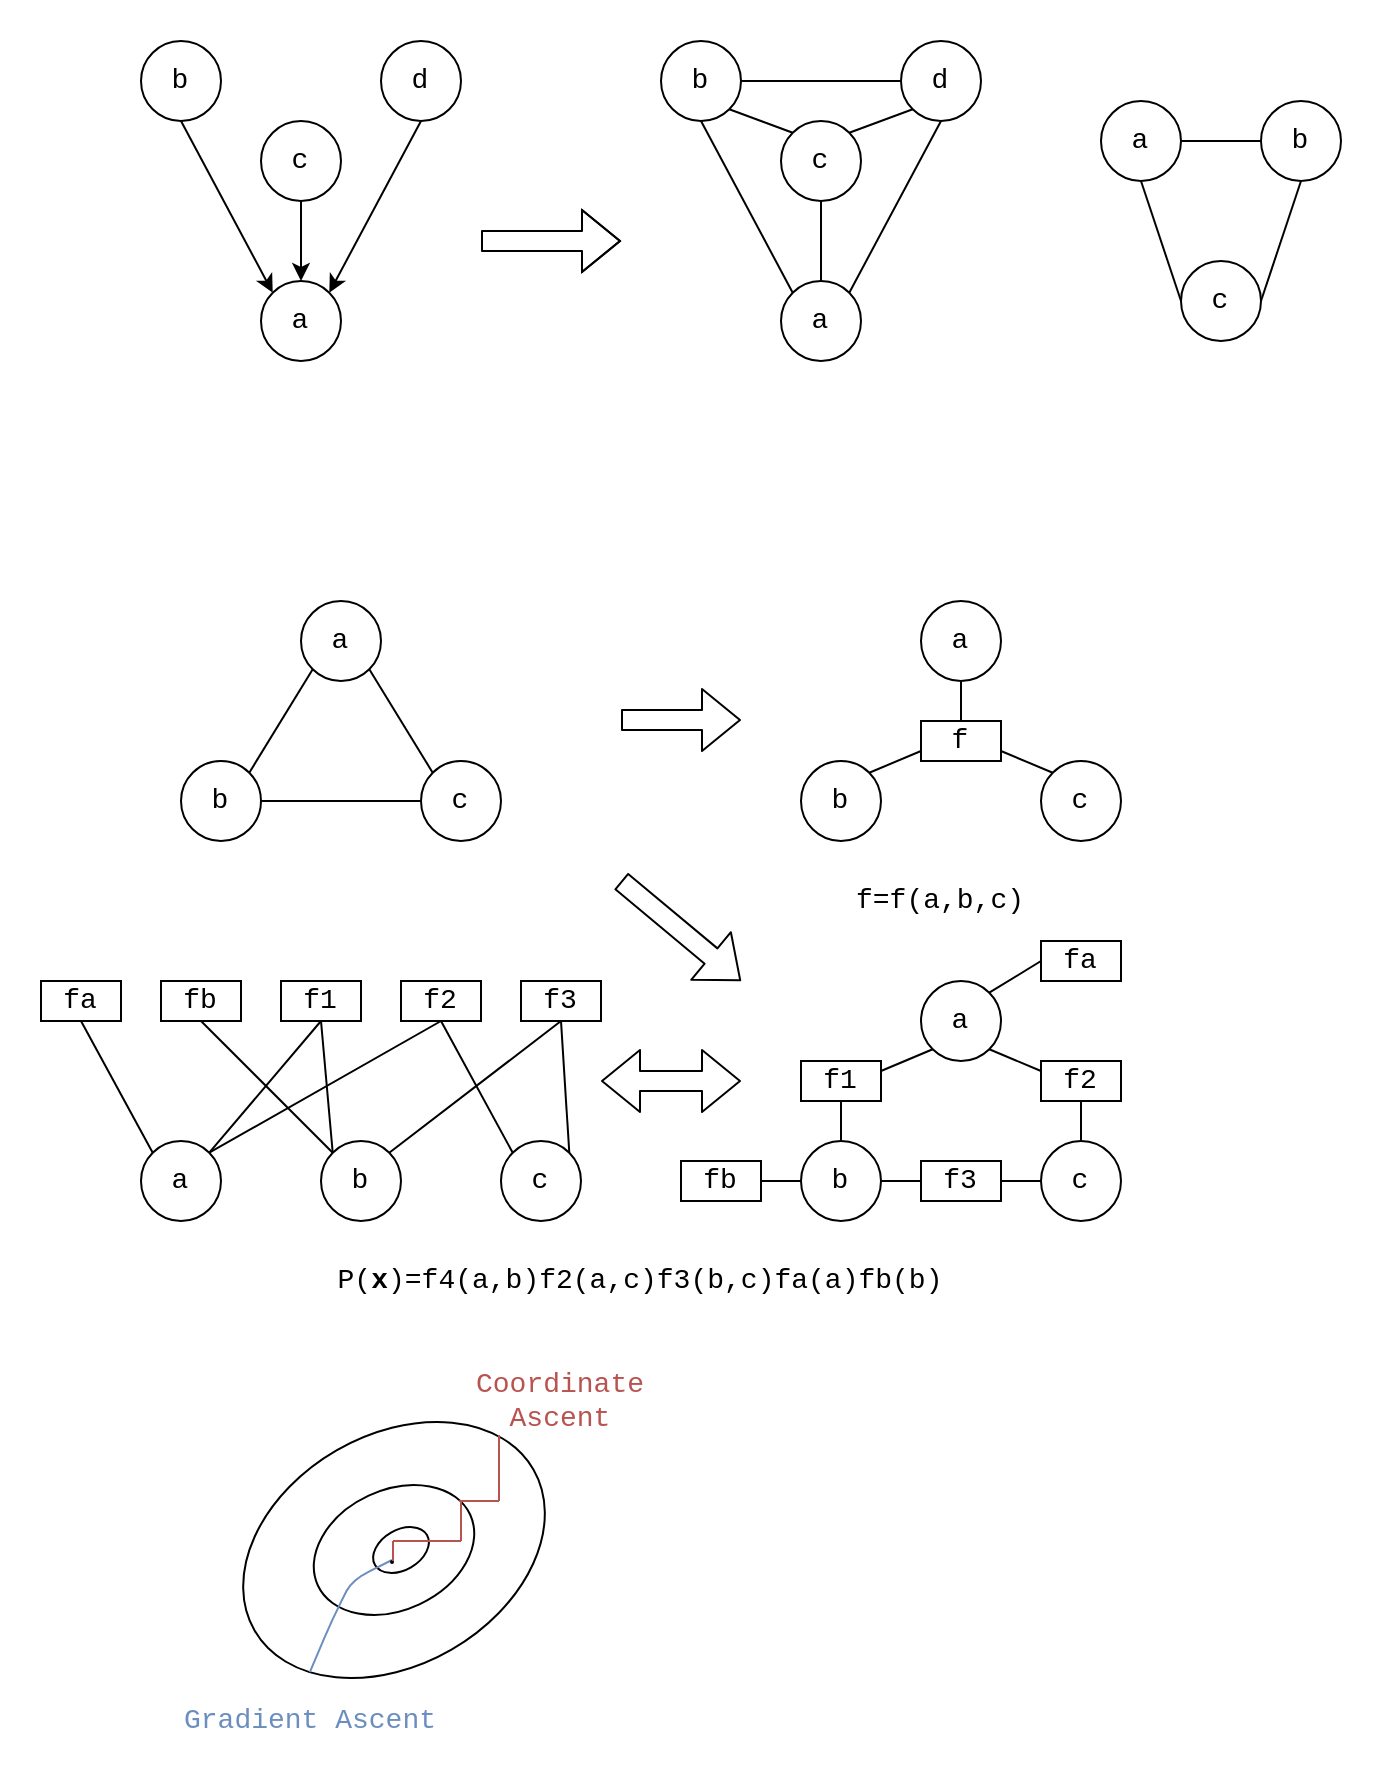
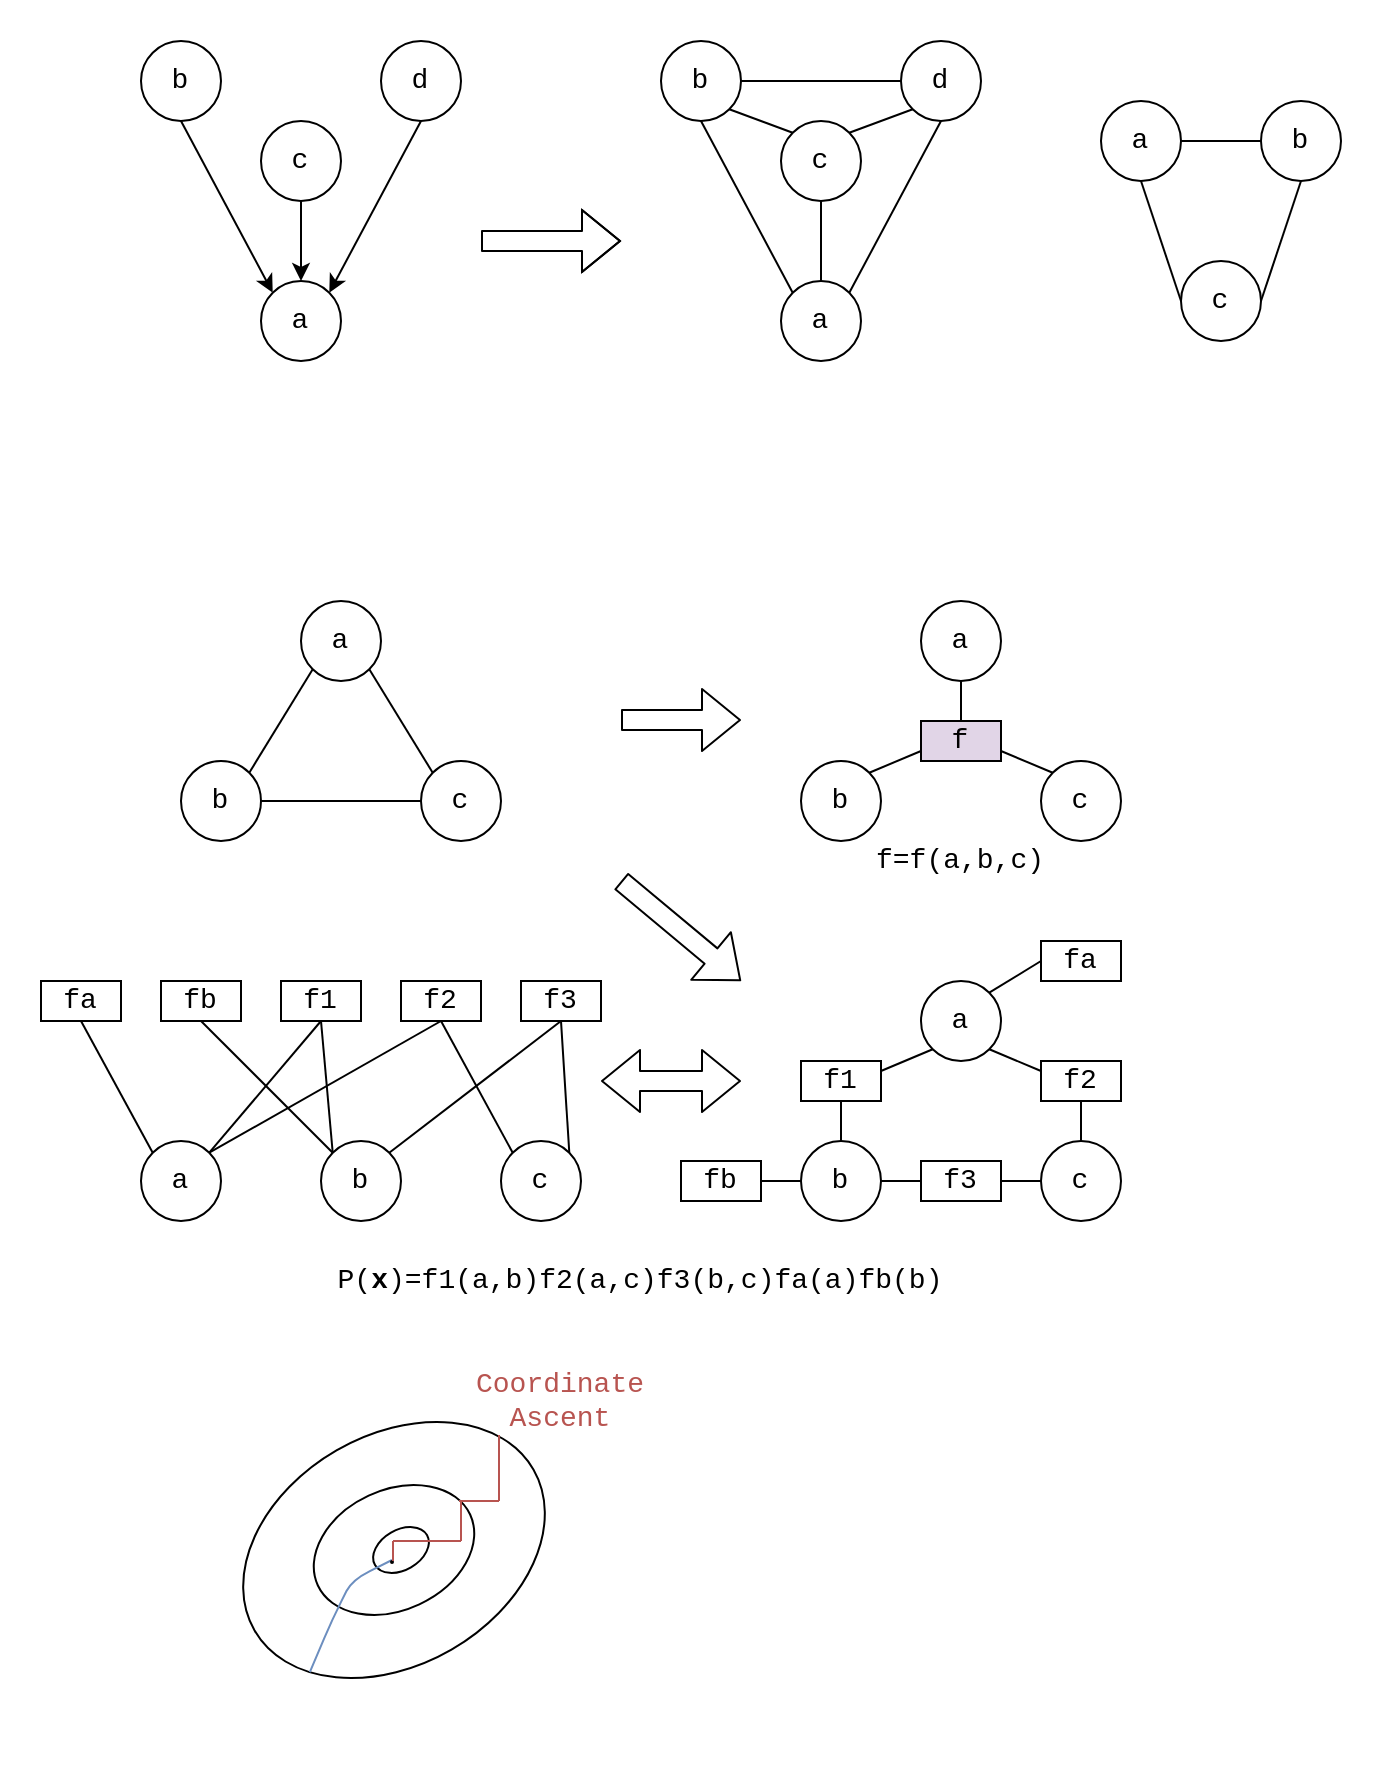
(961, 741) -> (961, 741)
(941, 901) -> (961, 861)
(641, 1281) -> (641, 1281)
(311, 1721) -> none
